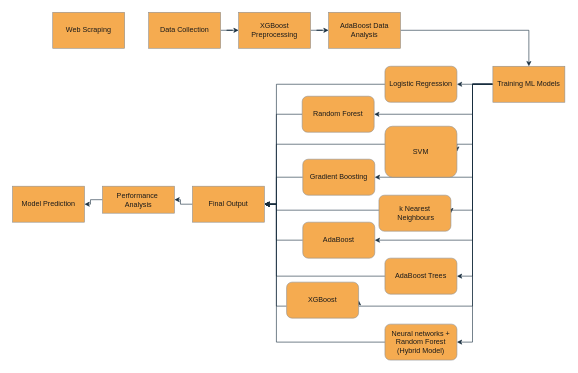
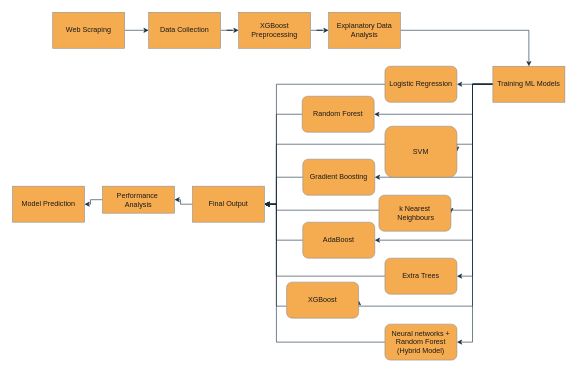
none -> (143, 30)
(365, 30) -> (365, 30)
(421, 276) -> (421, 276)
